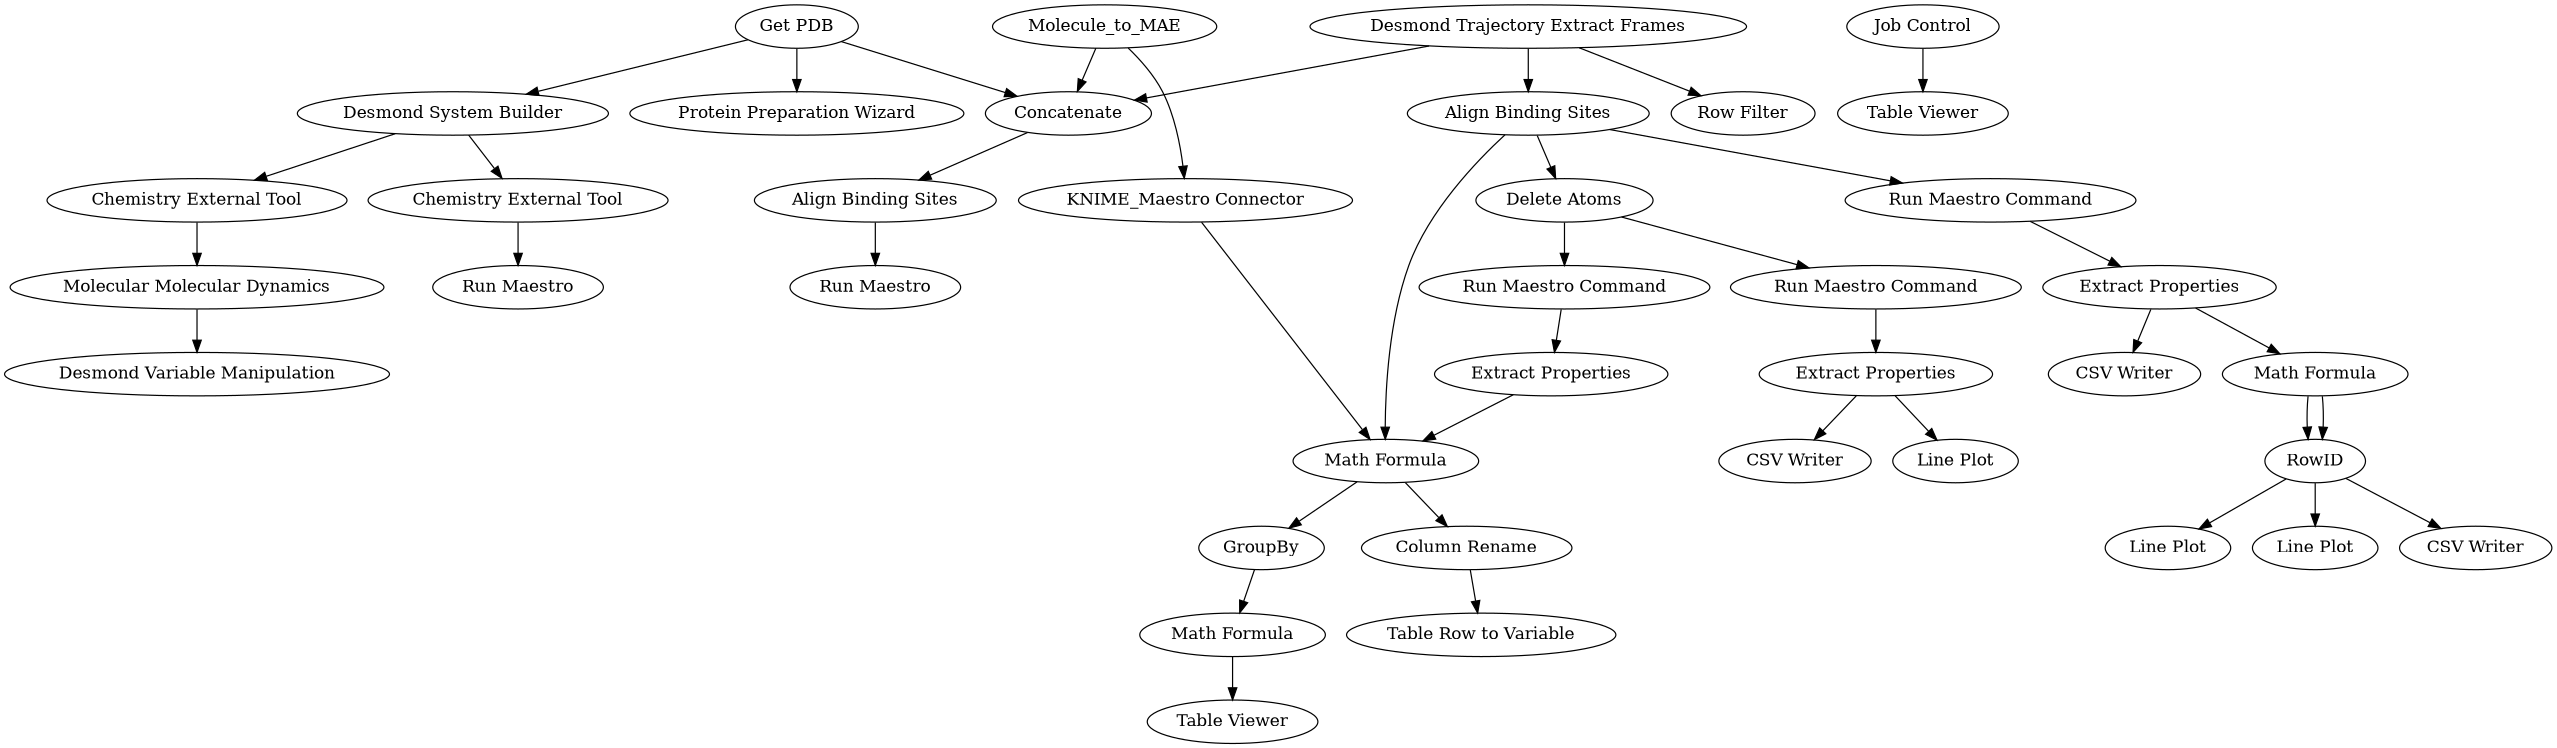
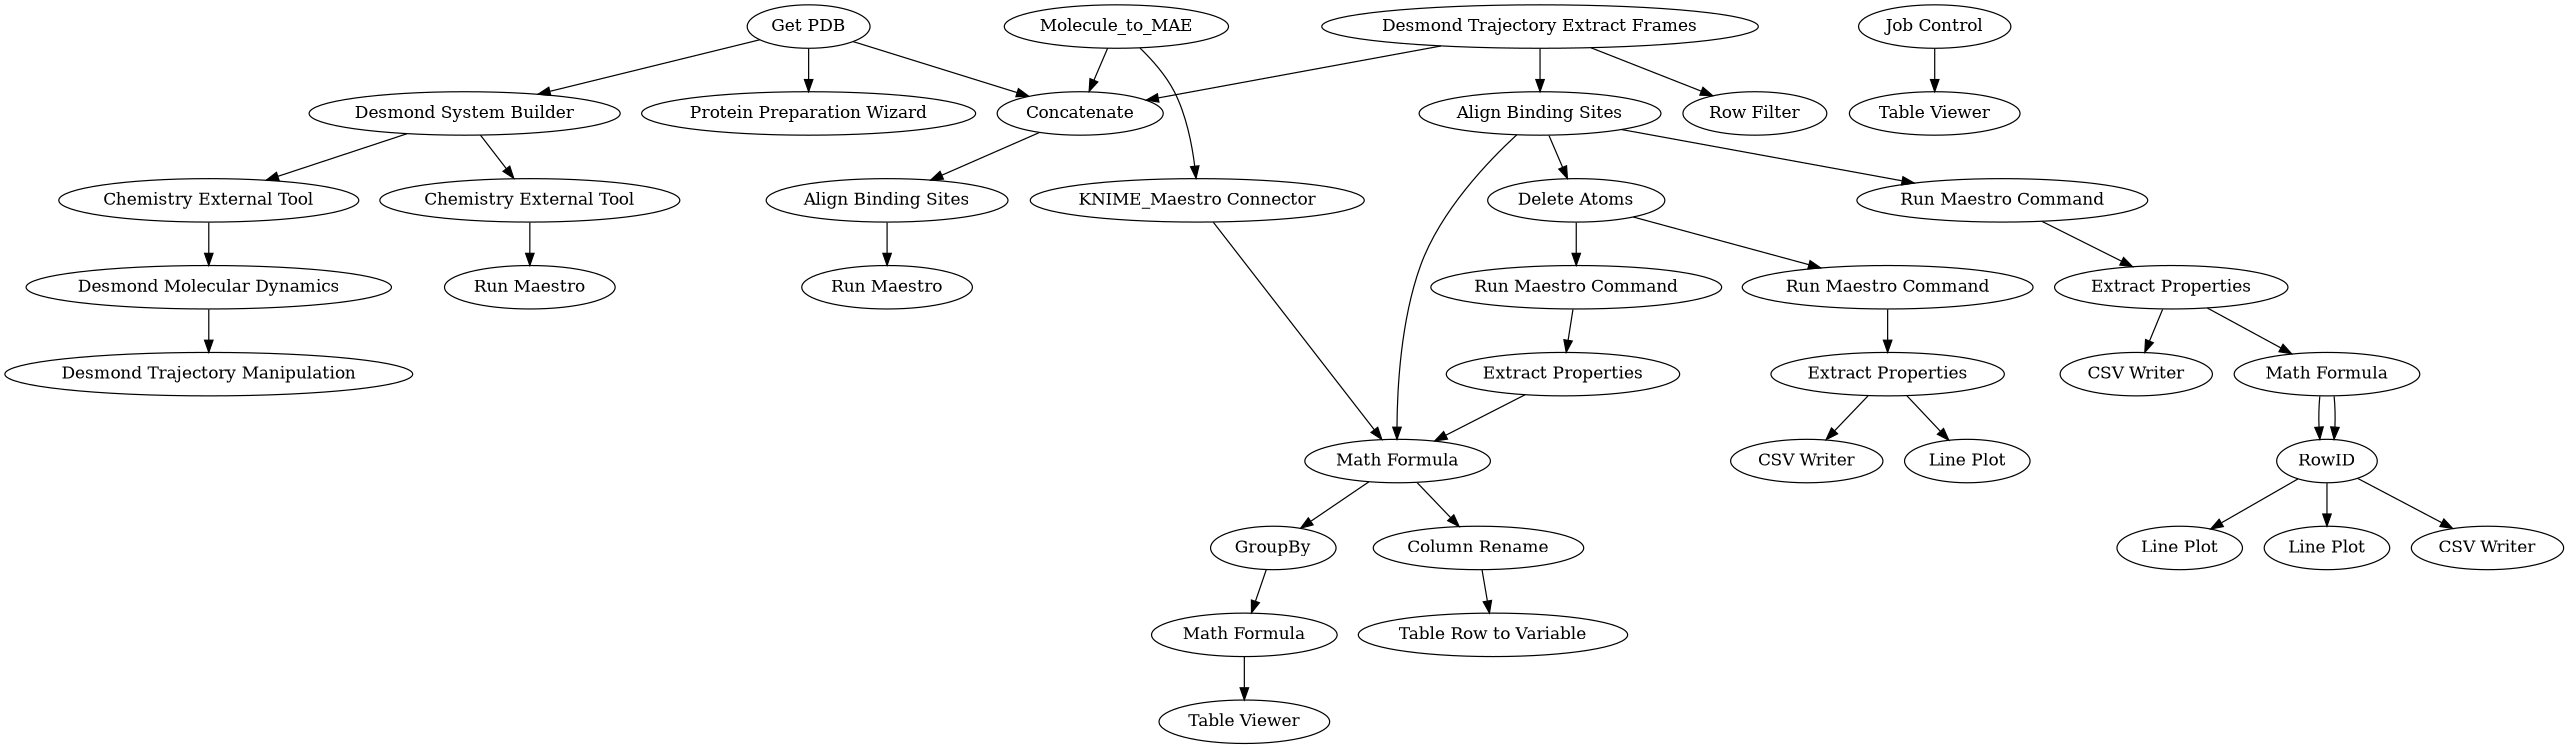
(197, 287) -> (209, 287)
(197, 374) -> (209, 374)
